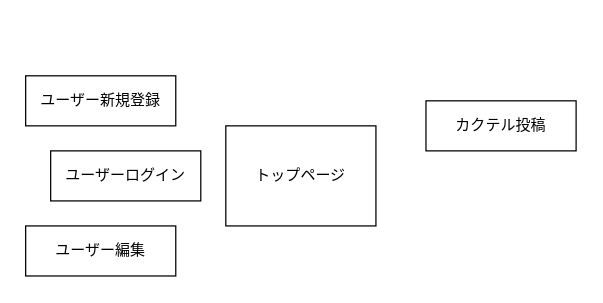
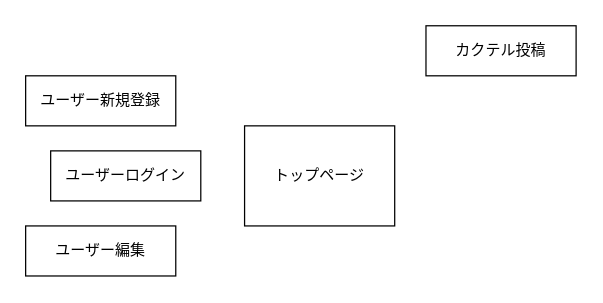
(501, 126) -> (501, 51)
(301, 176) -> (319, 176)
